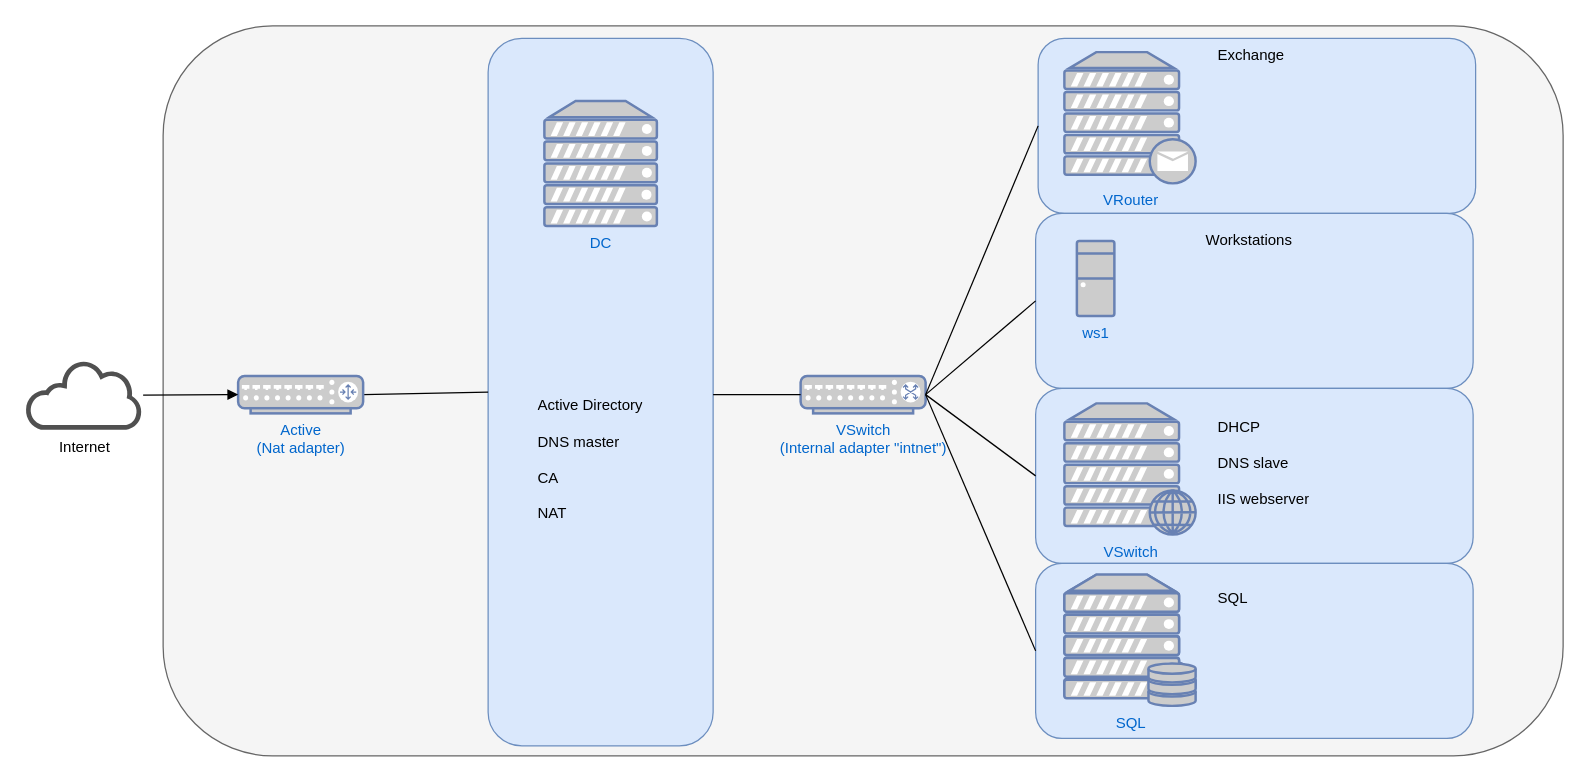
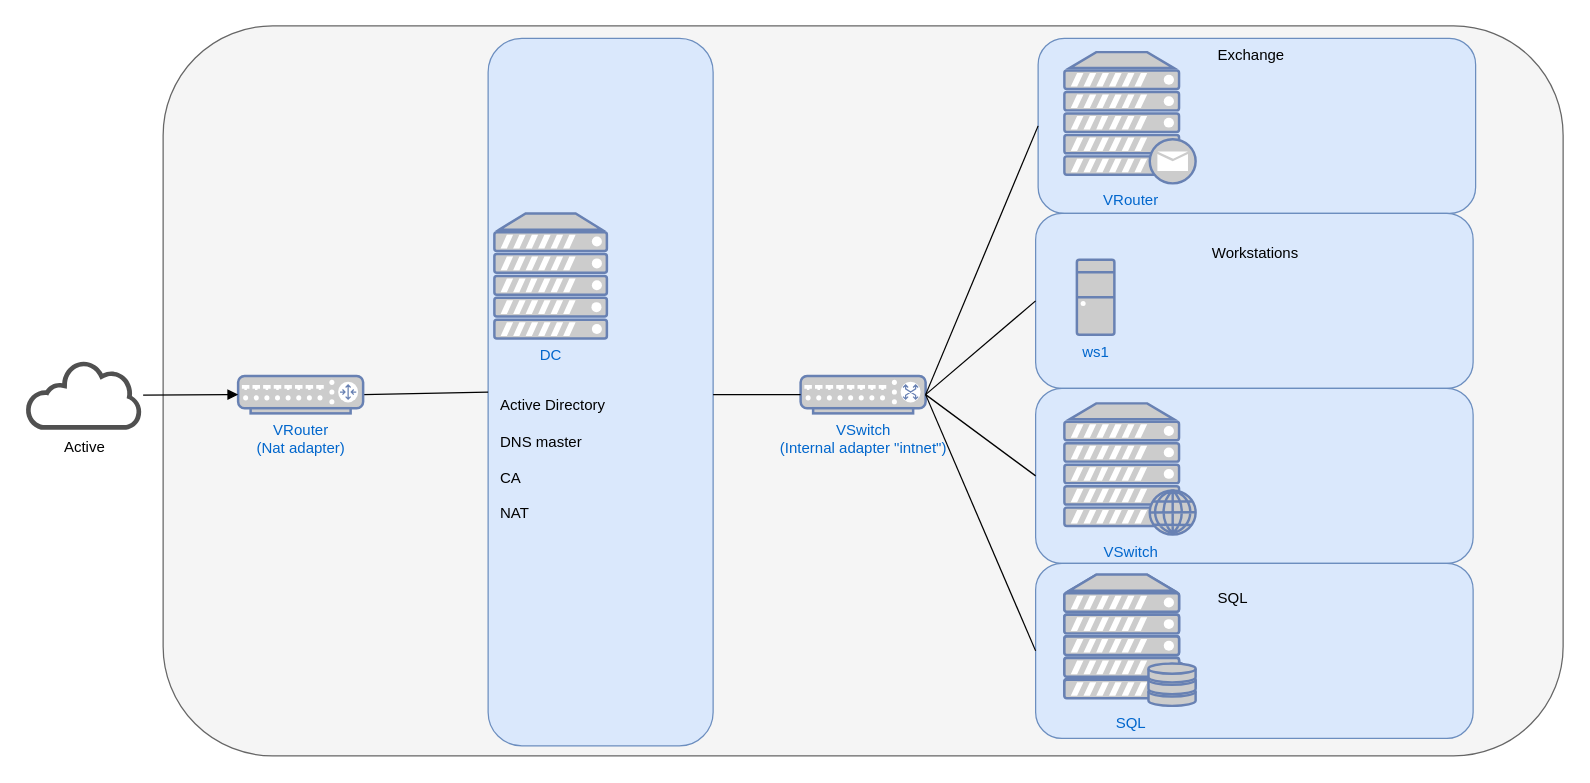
(601, 163) -> (551, 276)
(1249, 241) -> (1256, 253)
(1096, 278) -> (1096, 297)
(301, 440) -> (301, 440)
(85, 447) -> (85, 447)
(601, 451) -> (563, 451)
(1281, 472) -> none
